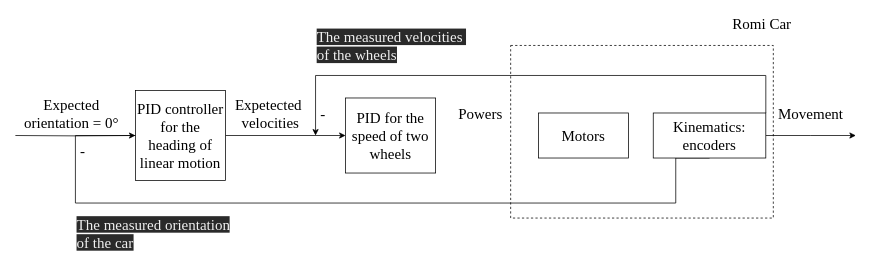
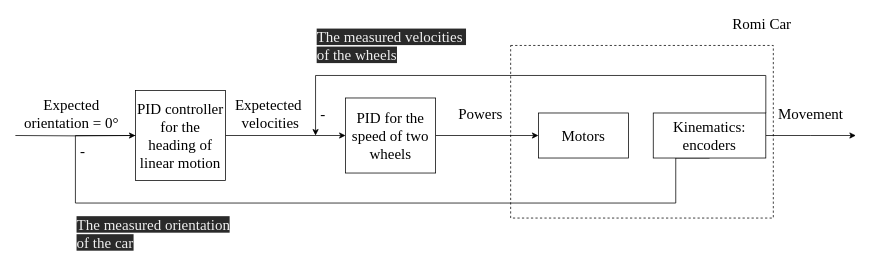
none -> (484, 135)
